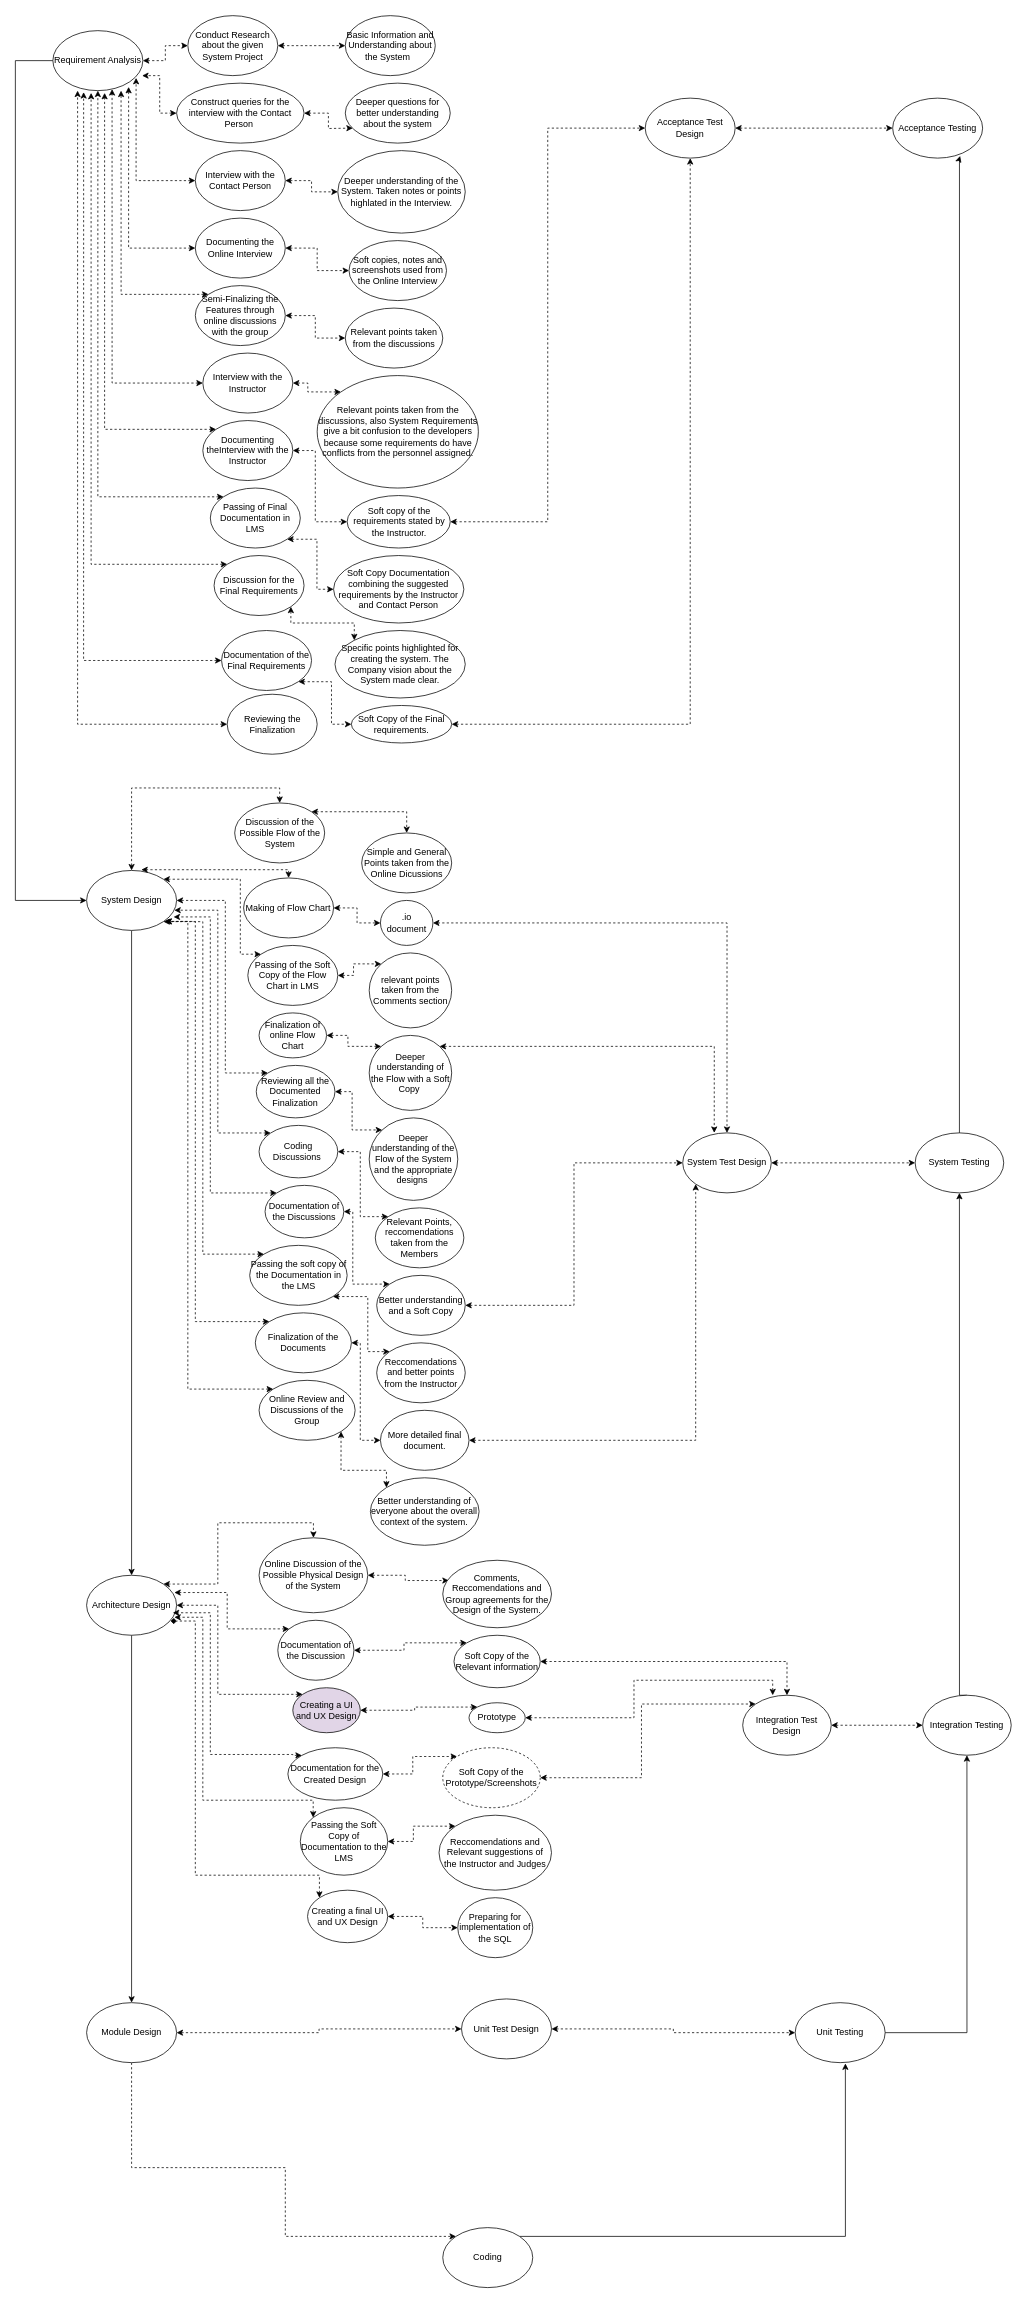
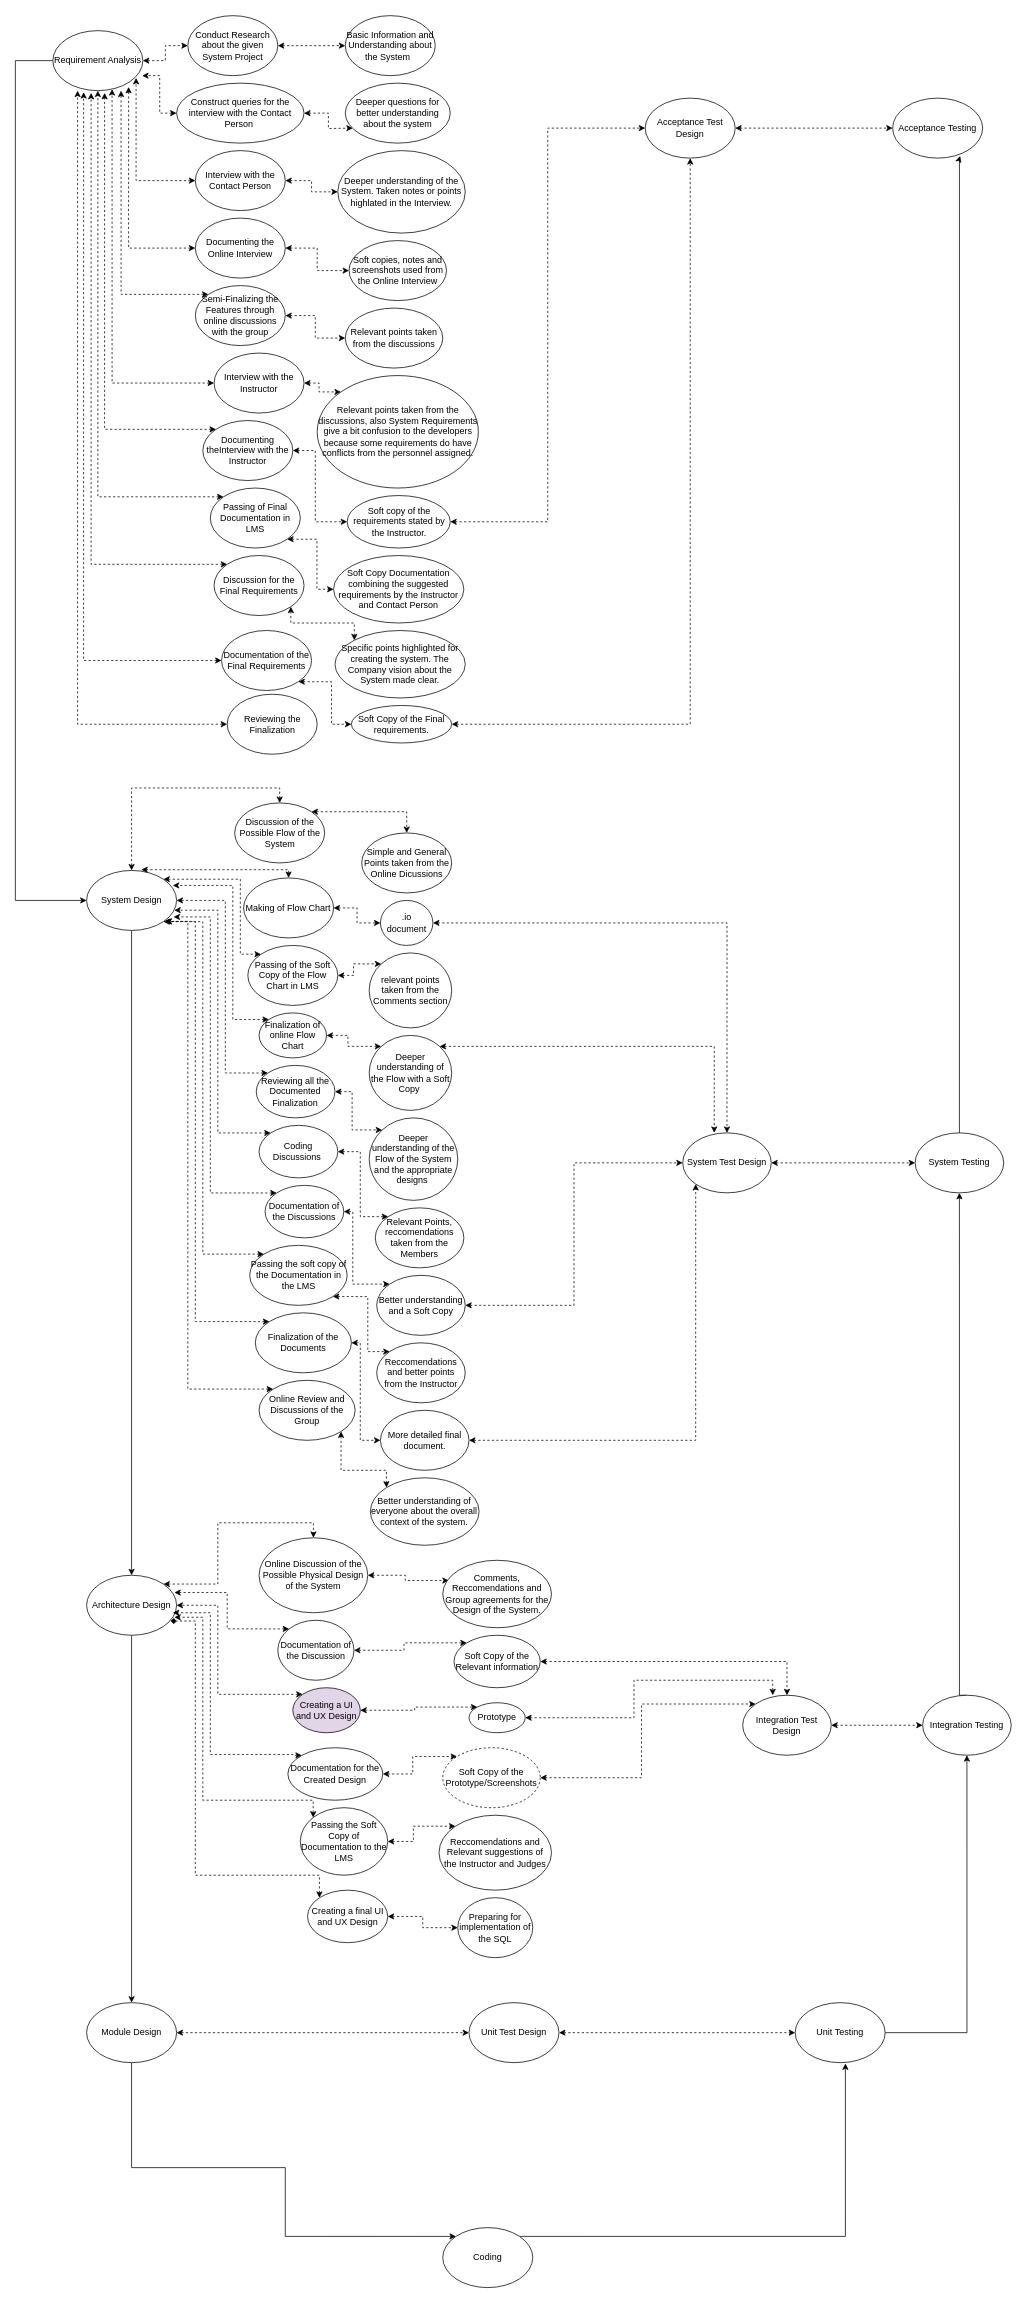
(248, 383) -> (259, 383)
none -> (233, 940)
(507, 2029) -> (514, 2033)
(271, 2168) -> (271, 2168)
